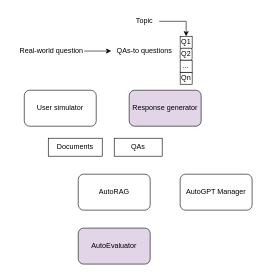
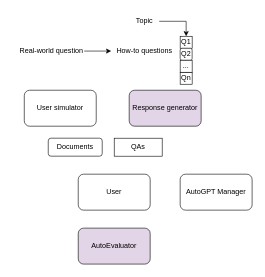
(145, 51) -> (145, 51)
(75, 147) -> (75, 147)
(114, 192) -> (114, 192)
